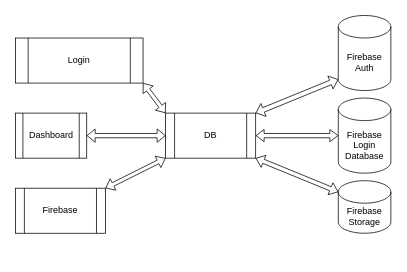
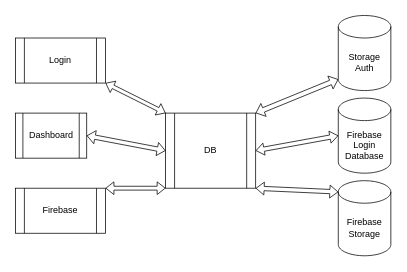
(79, 60) -> (60, 60)
(364, 63) -> (364, 63)
(210, 135) -> (210, 150)
(364, 207) -> (364, 218)
